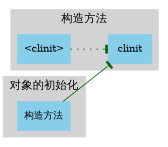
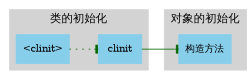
(85, 19) -> (79, 19)
(80, 88) -> (158, 49)
